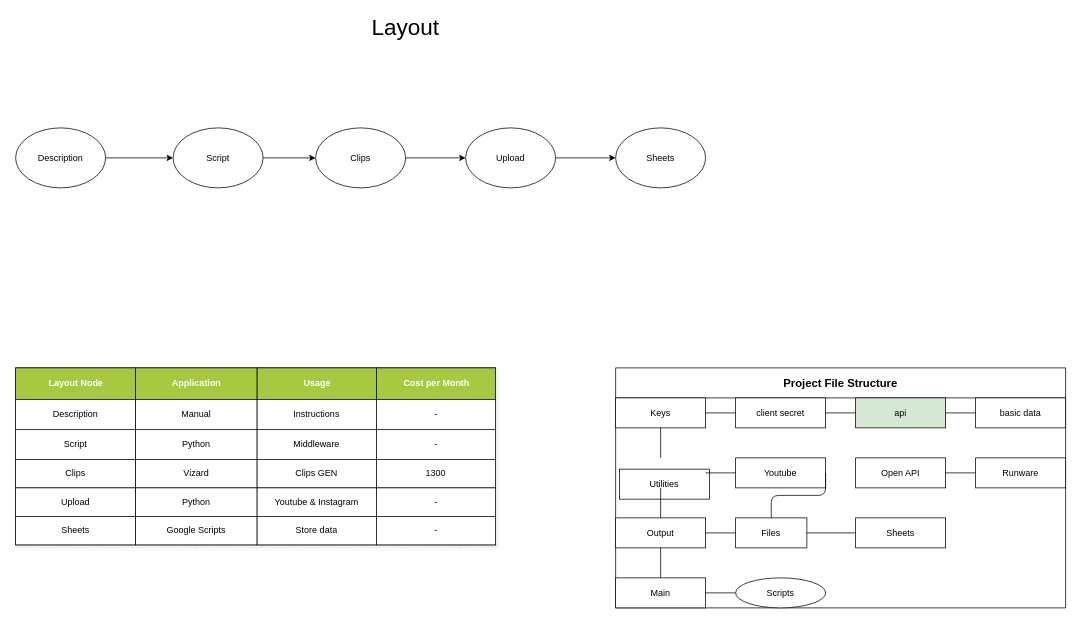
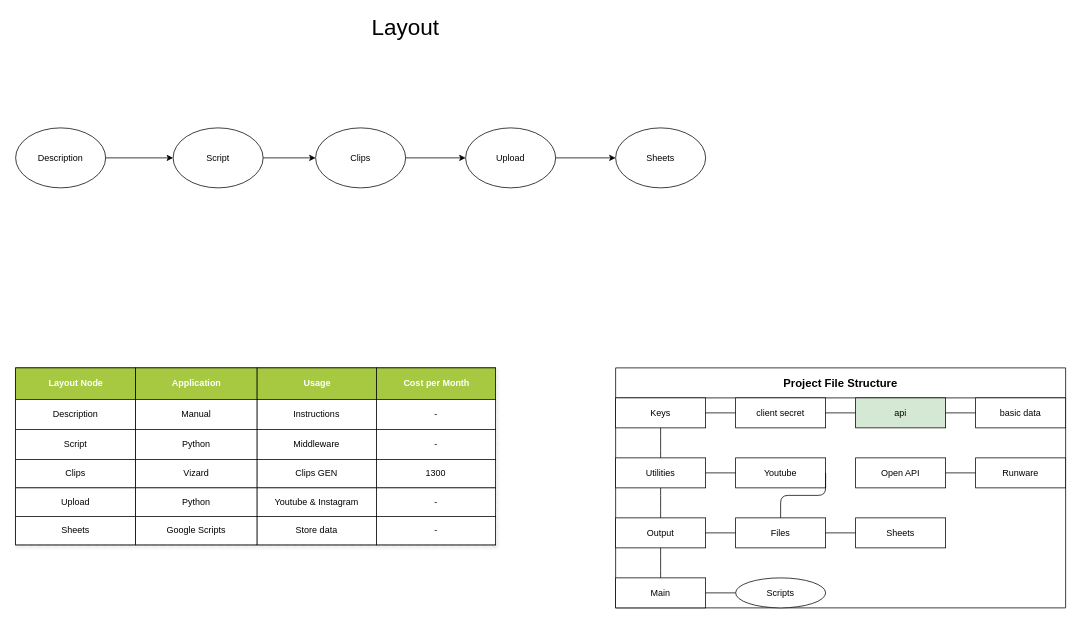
(664, 484) -> (660, 473)
(771, 533) -> (780, 533)
